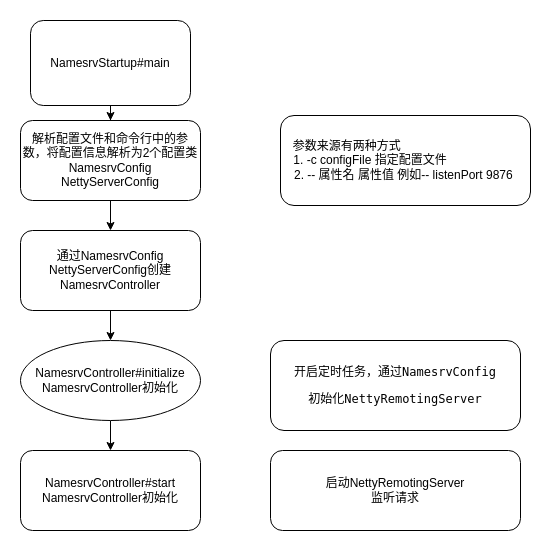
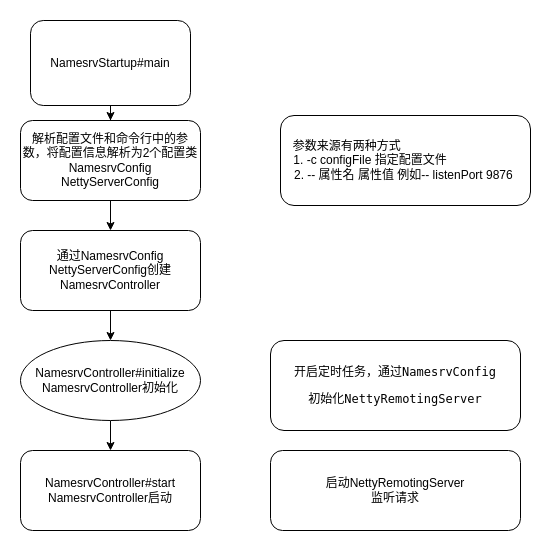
(111, 491) -> (111, 491)
